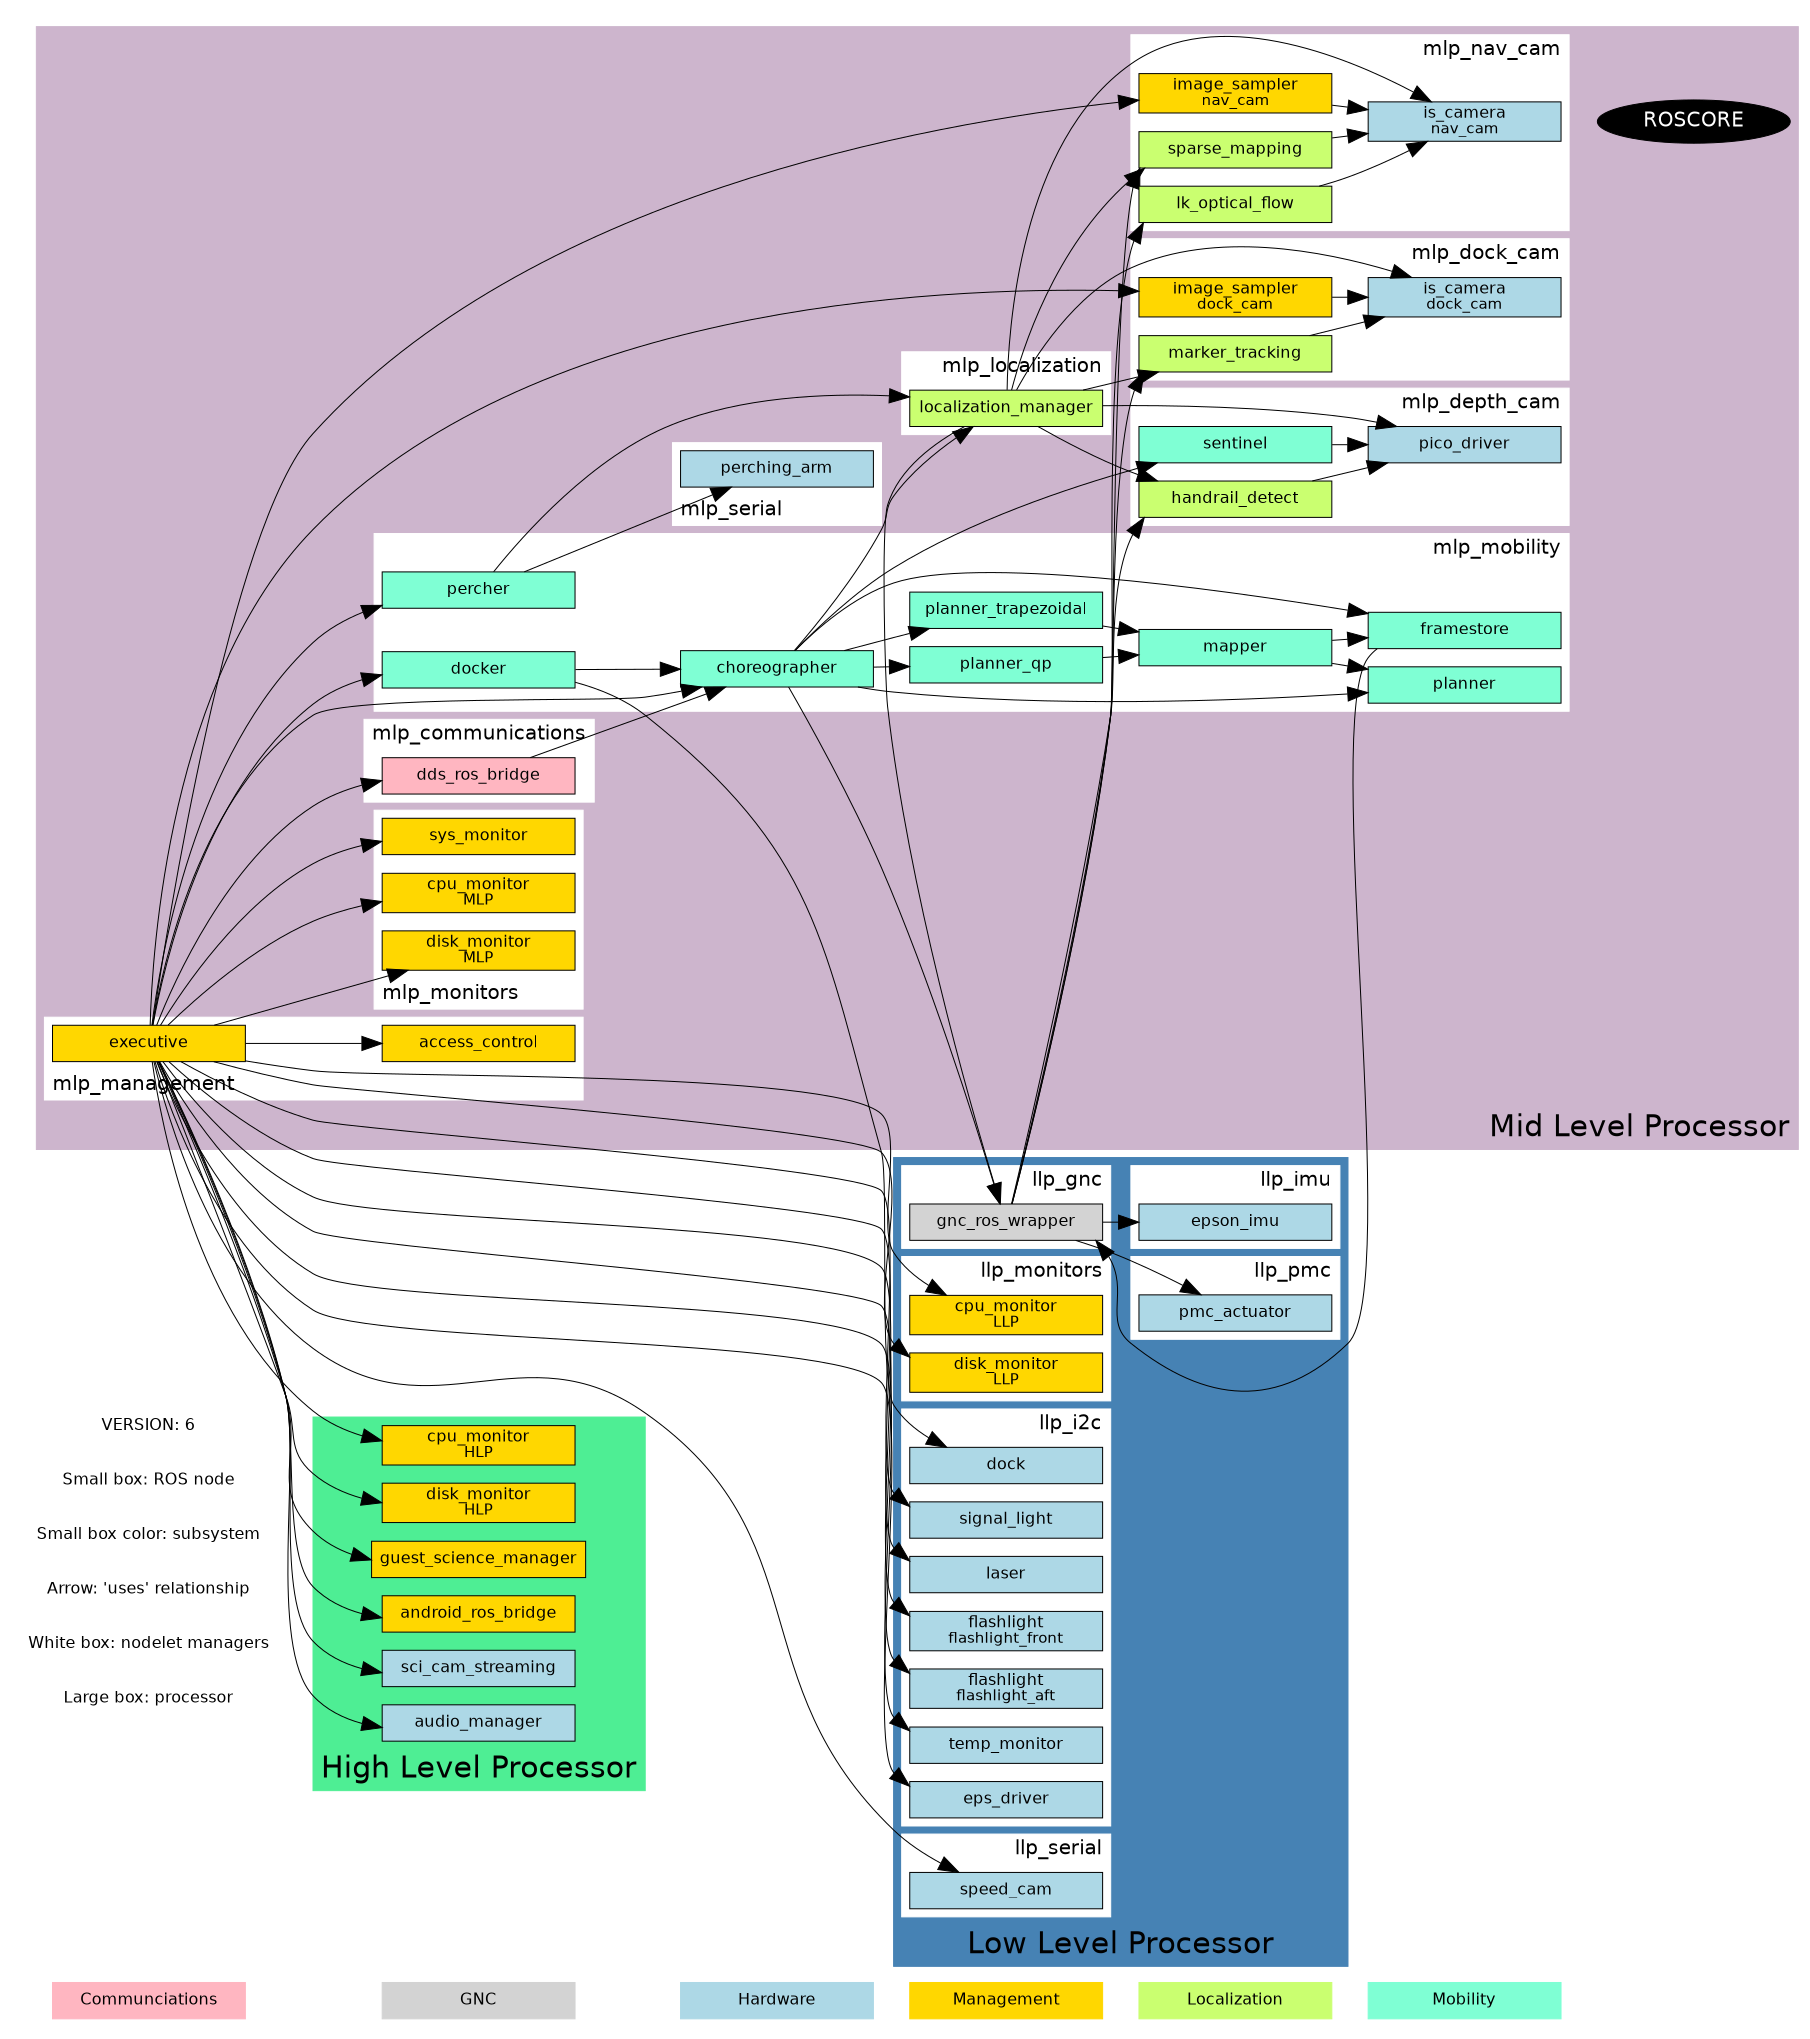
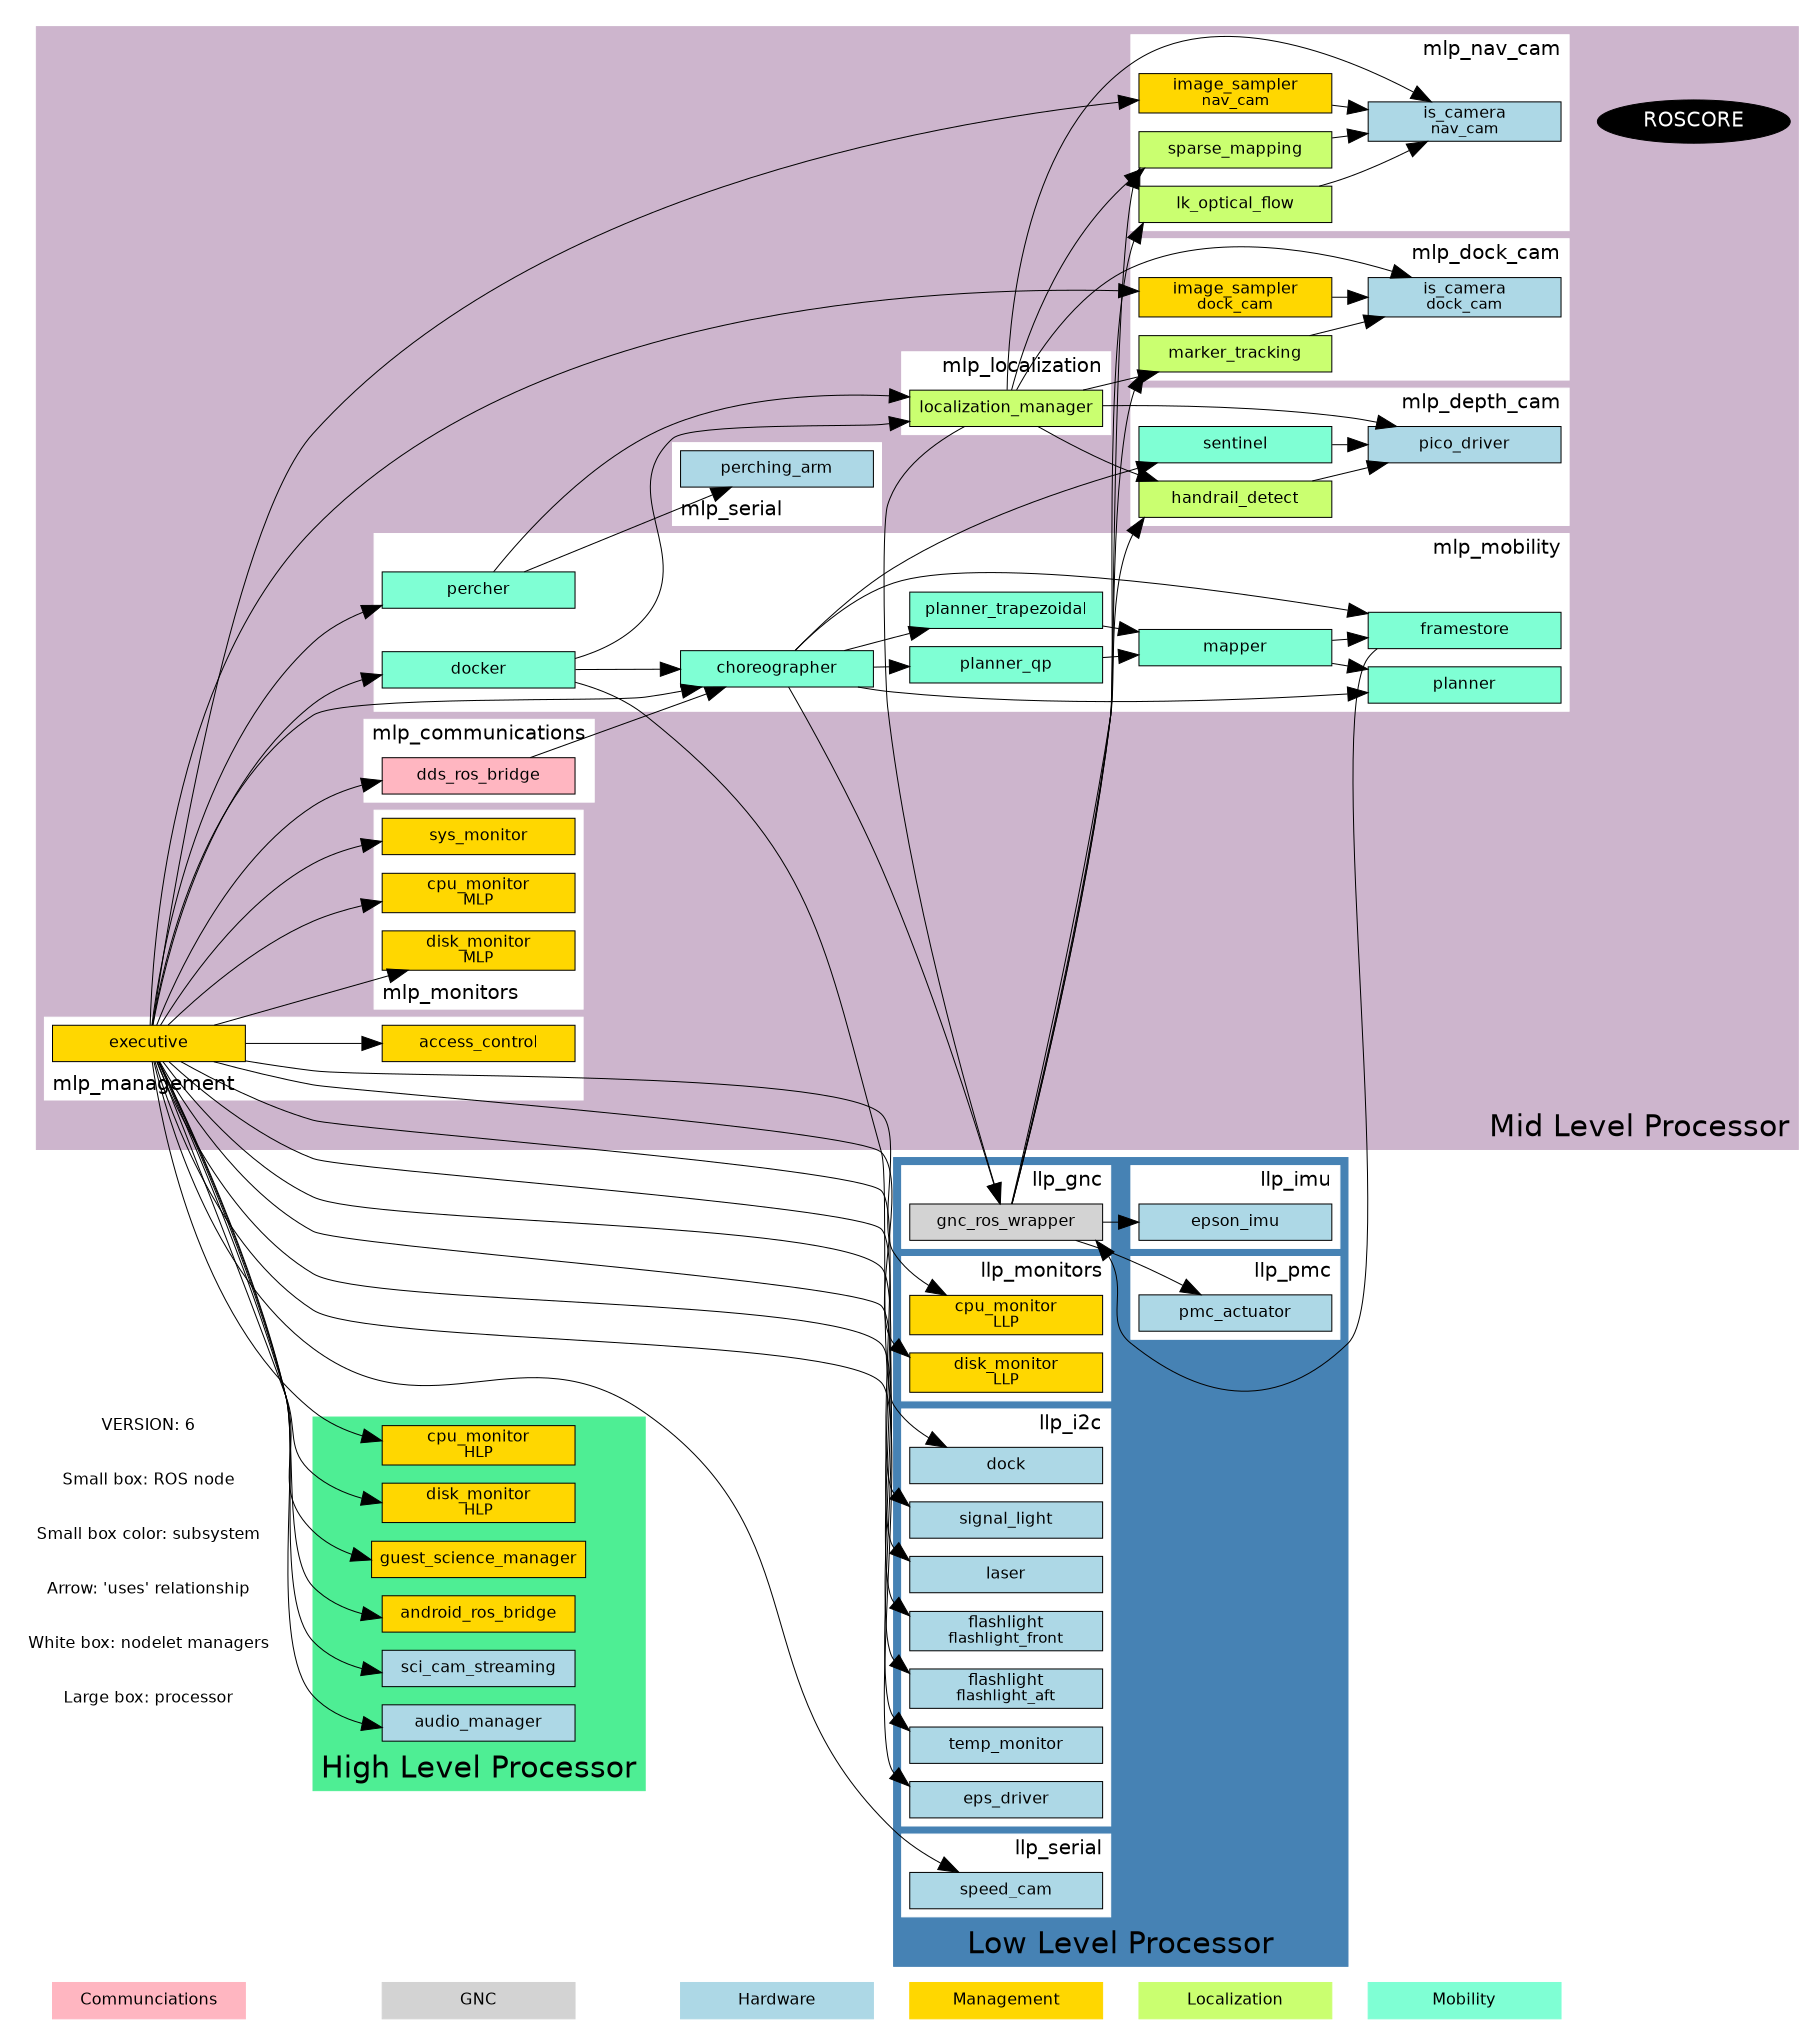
(875, 542) -> (656, 460)
